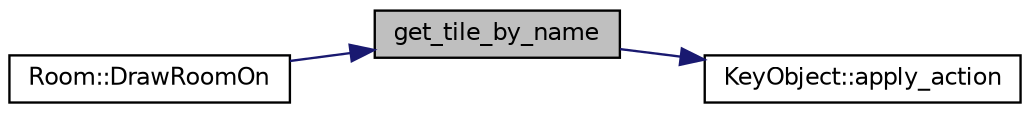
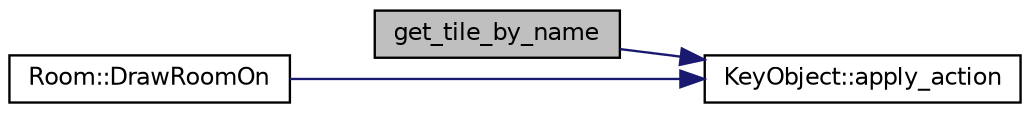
(320, 57) -> (485, 79)
